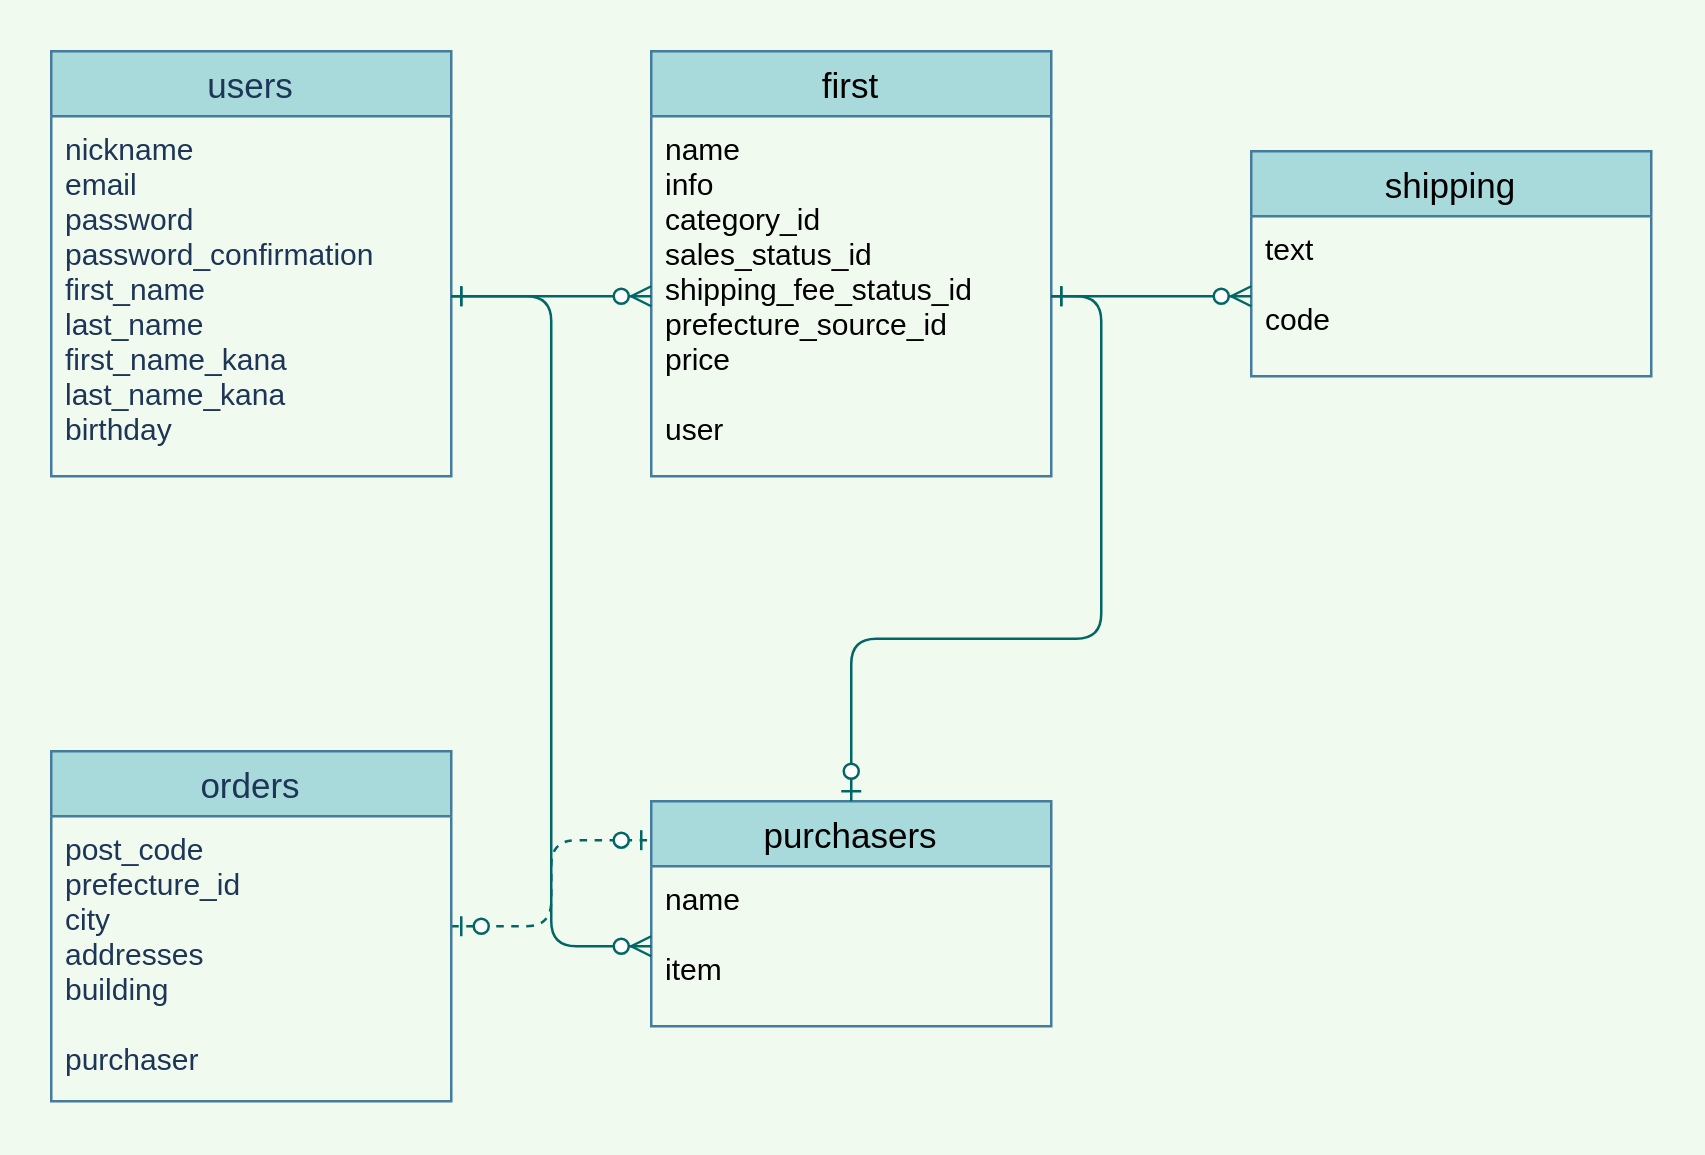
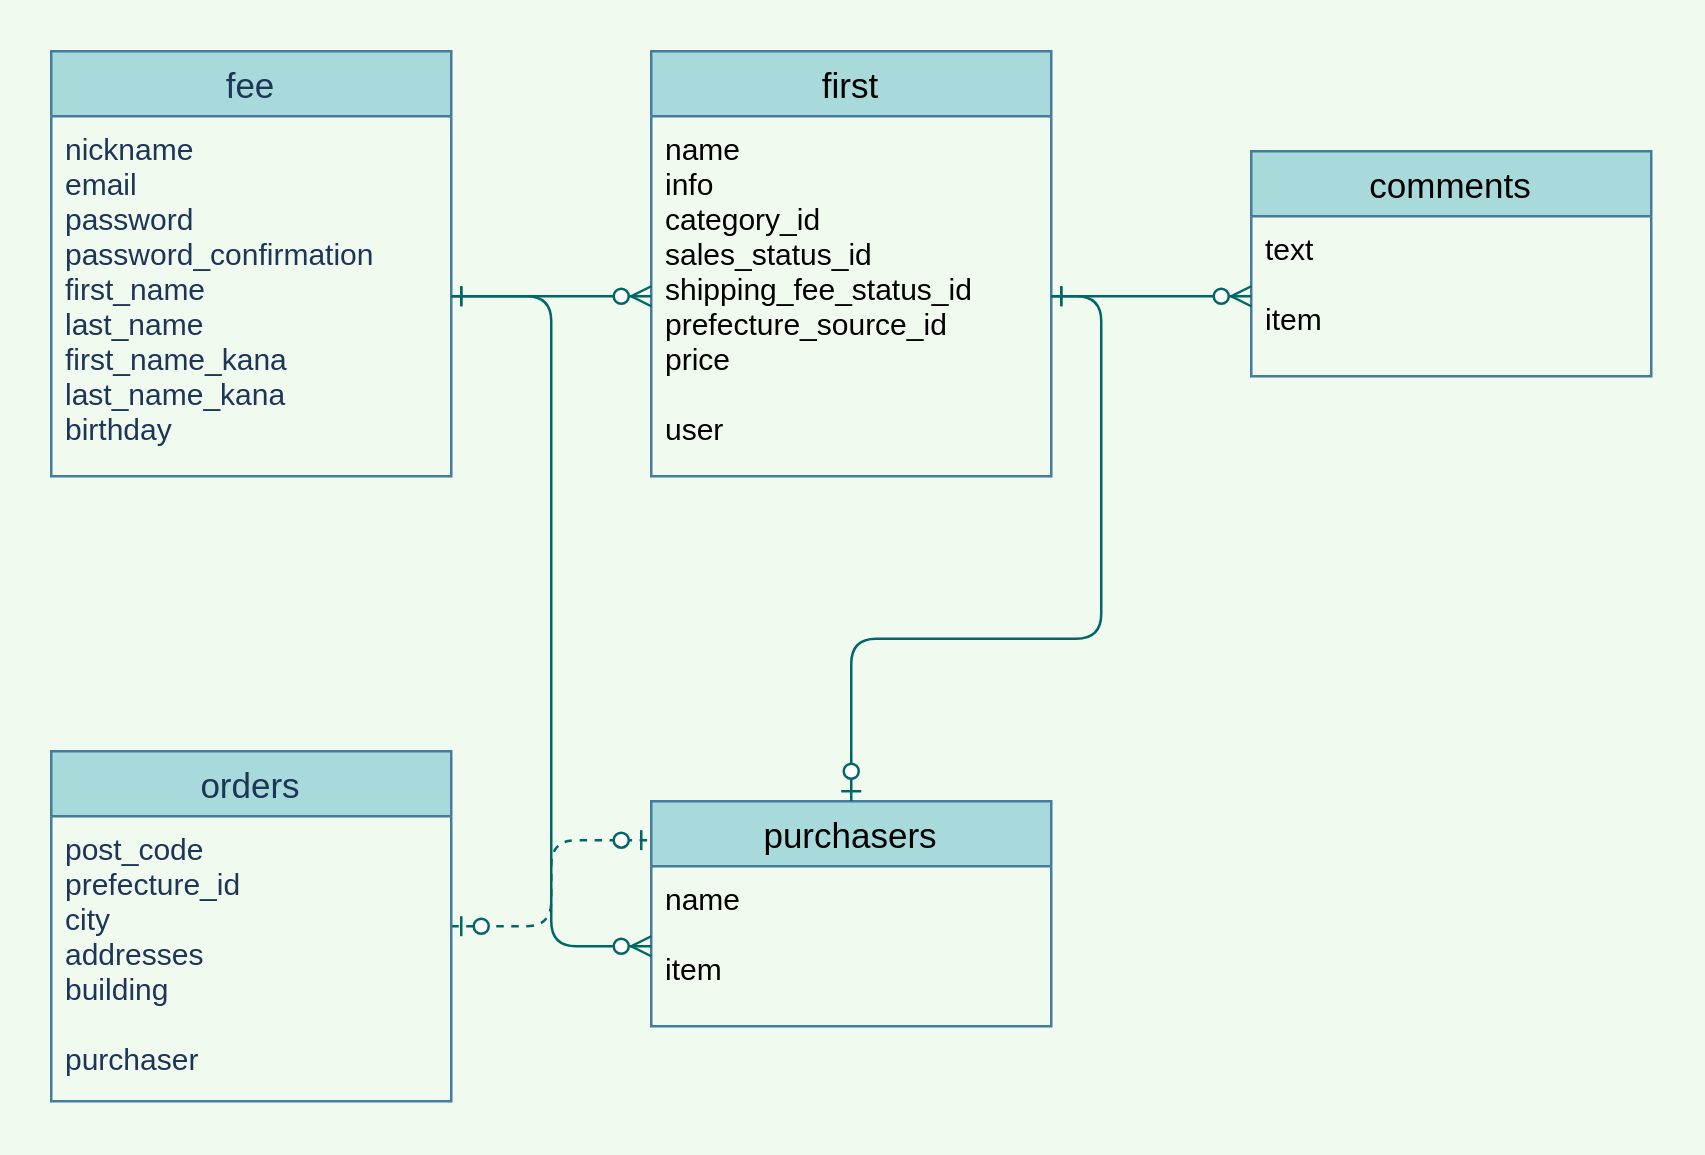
(250, 86) -> (250, 86)
(1450, 186) -> (1450, 186)
(1299, 250) -> (1299, 250)
